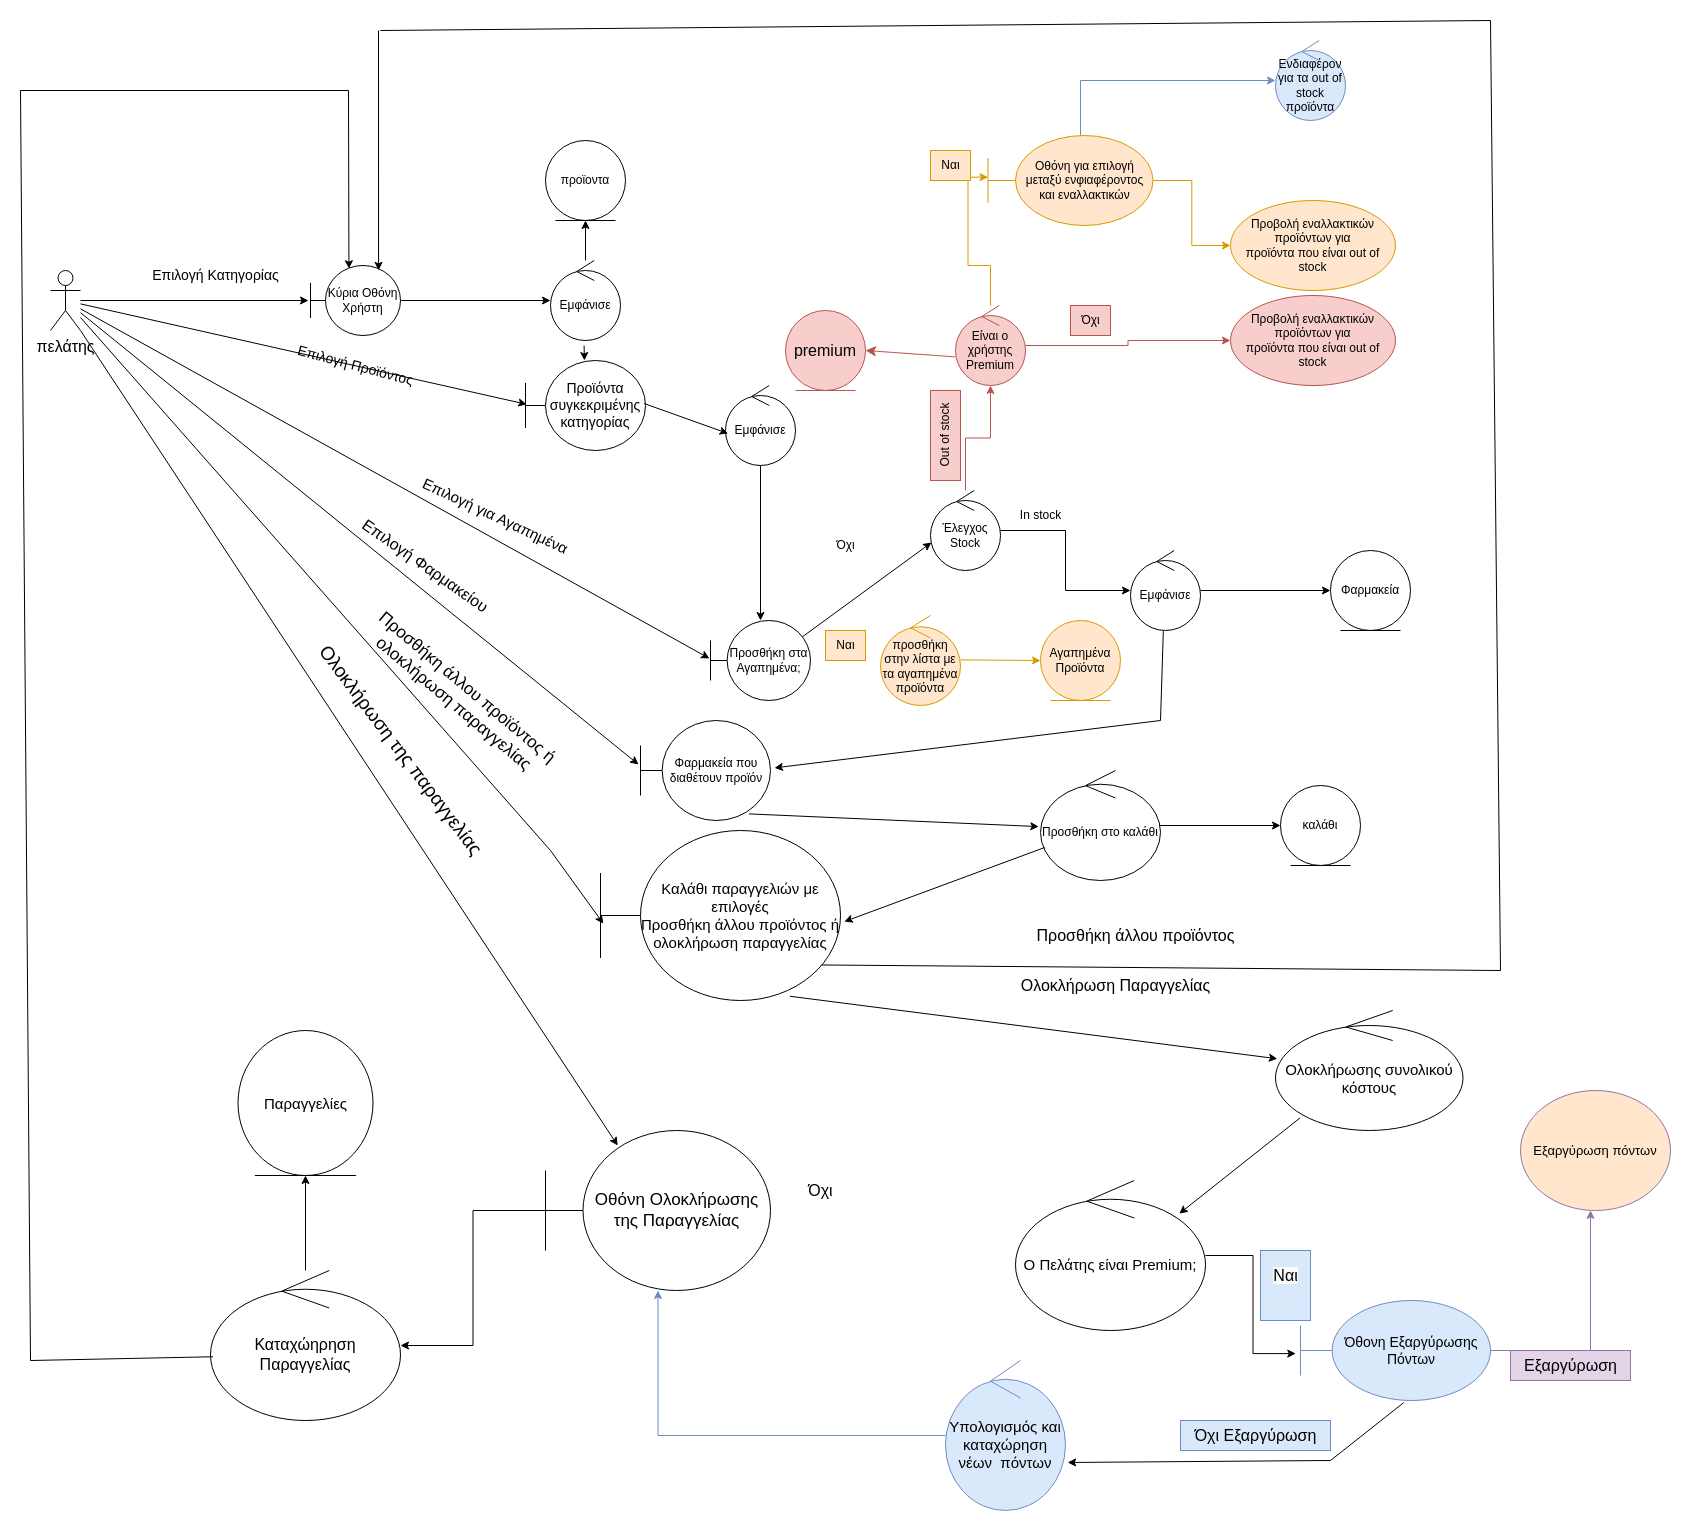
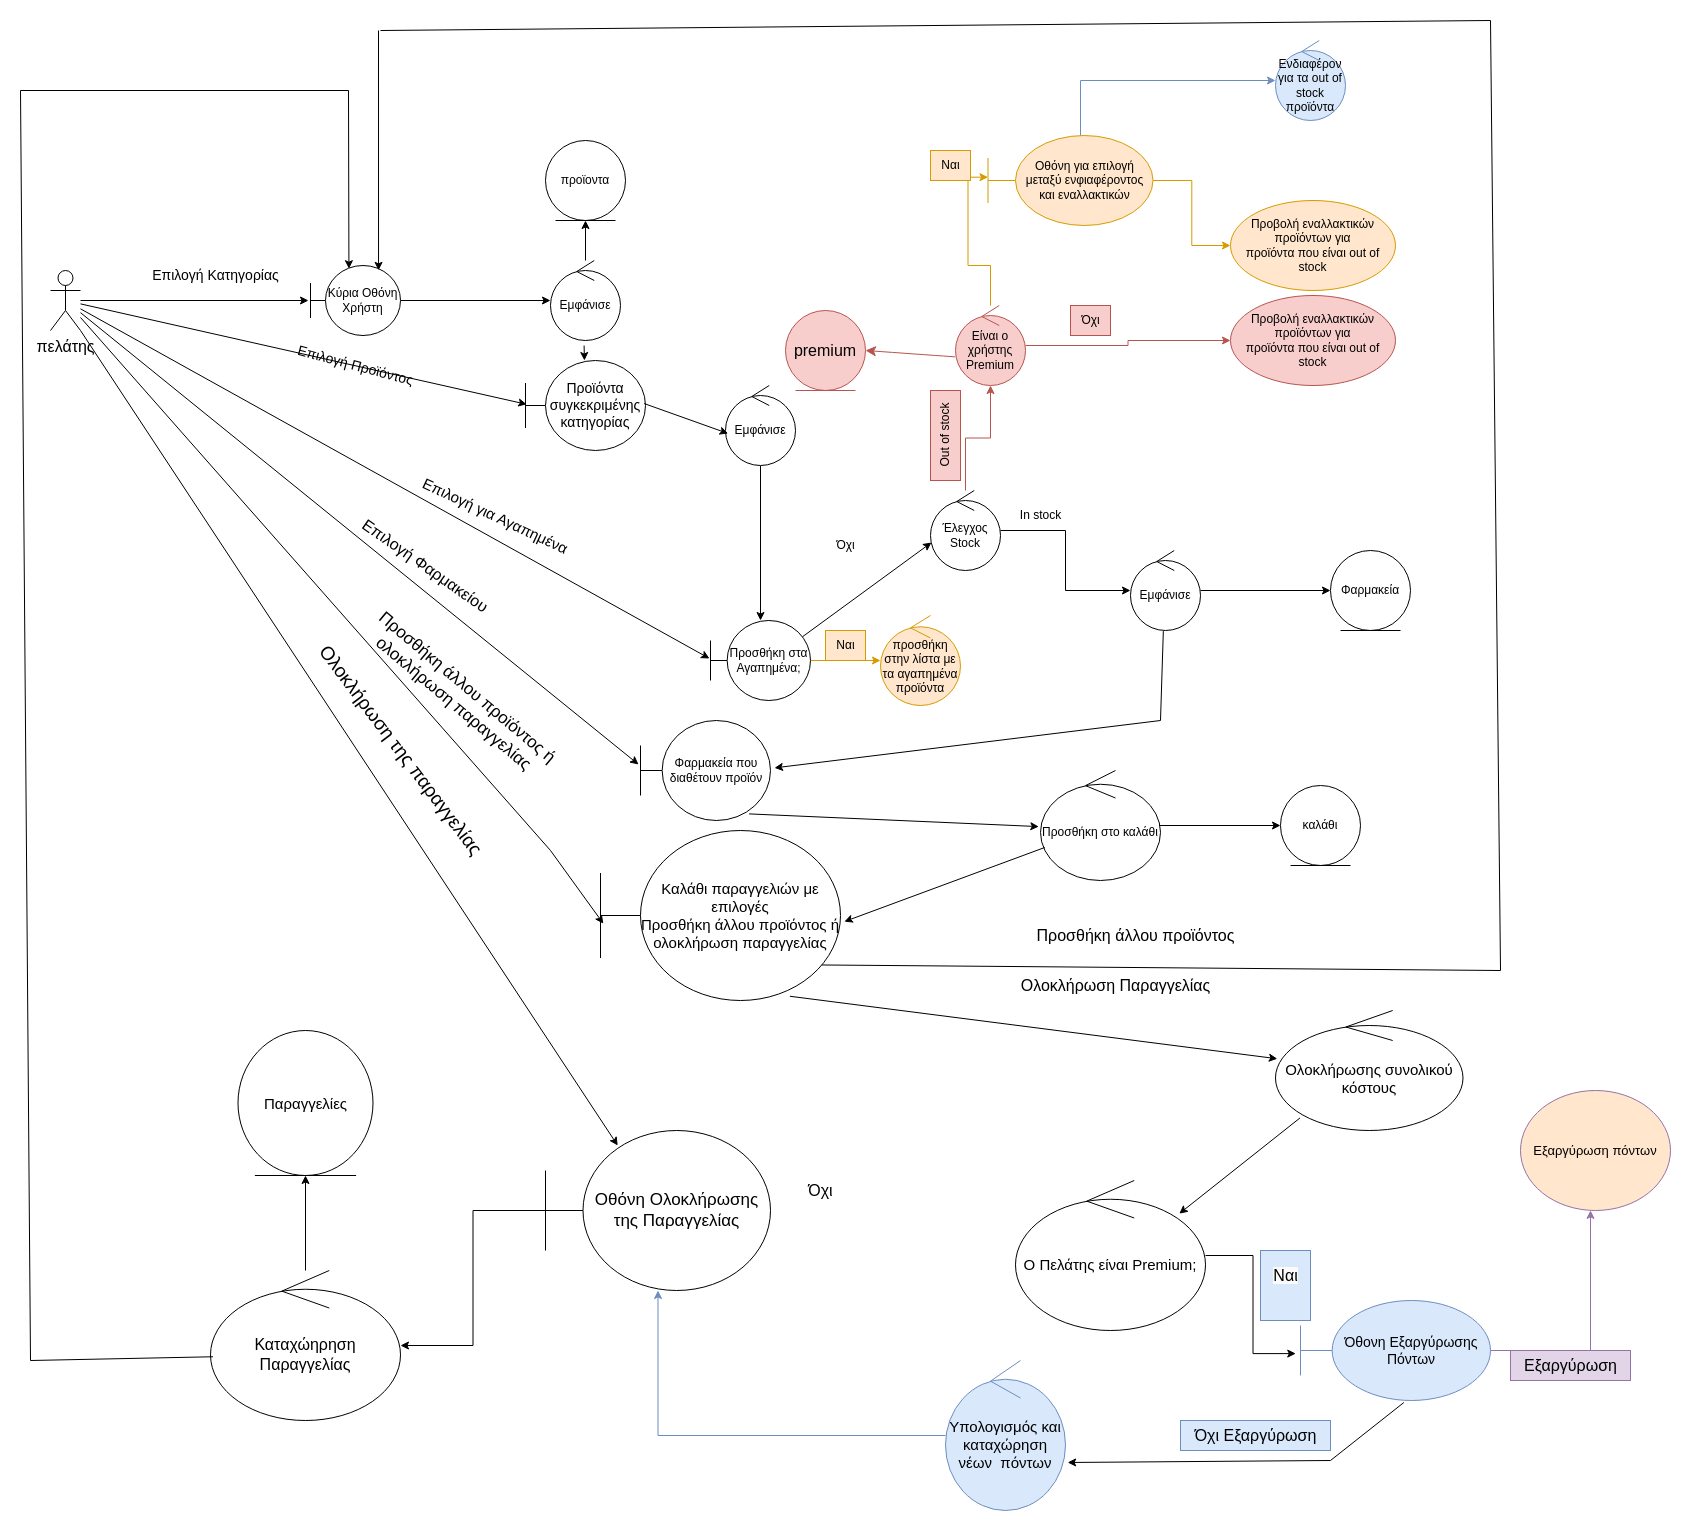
(997, 660) -> none
none -> (818, 661)
(1081, 661) -> none
